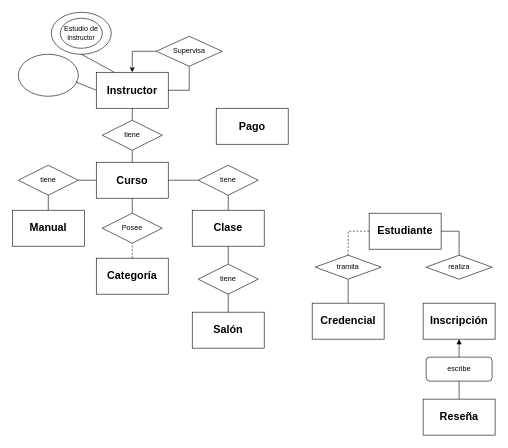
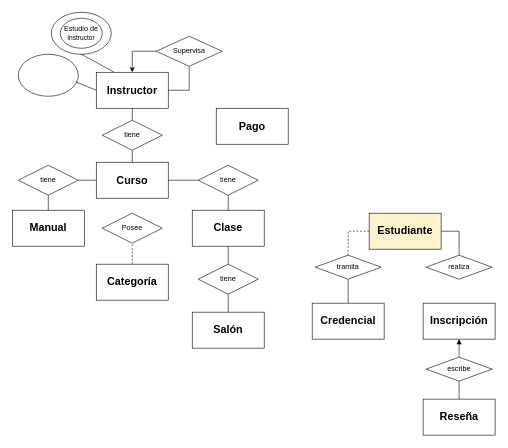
(132, 206) -> none
(405, 231) -> (405, 231)
(132, 276) -> (132, 282)
(459, 369) -> (459, 369)
